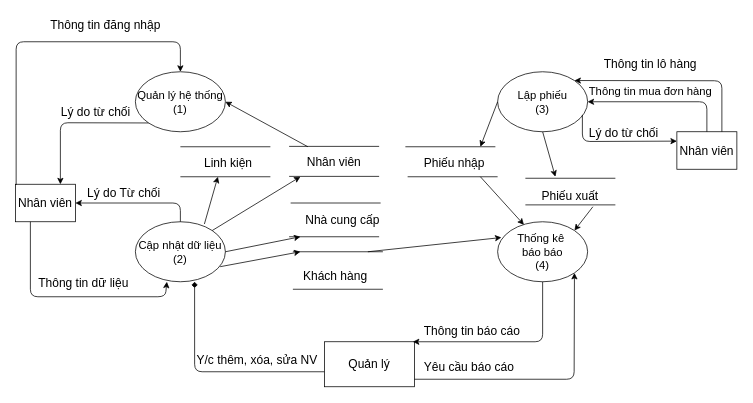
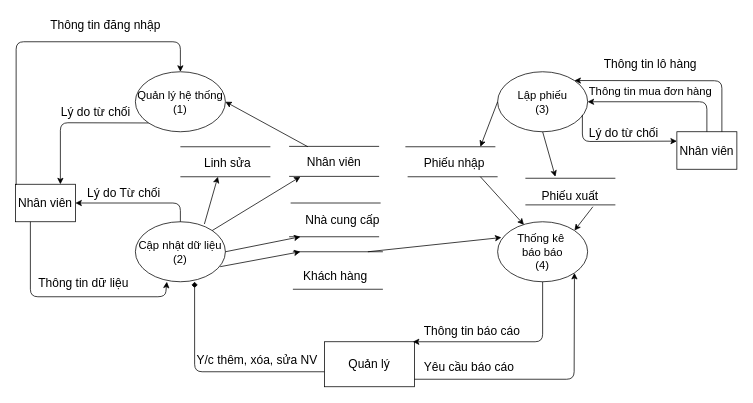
(230, 164) -> (228, 164)
